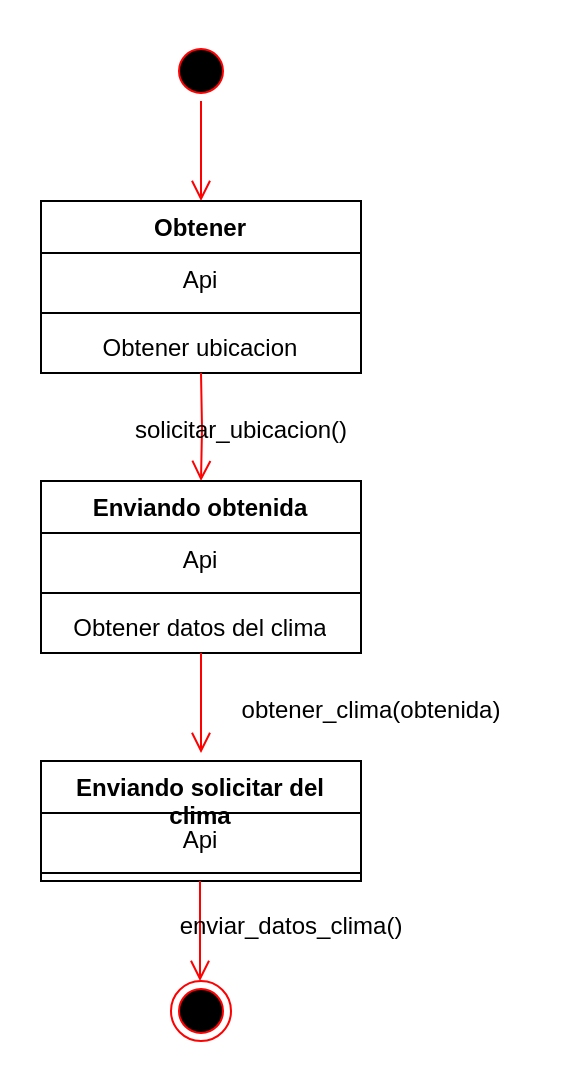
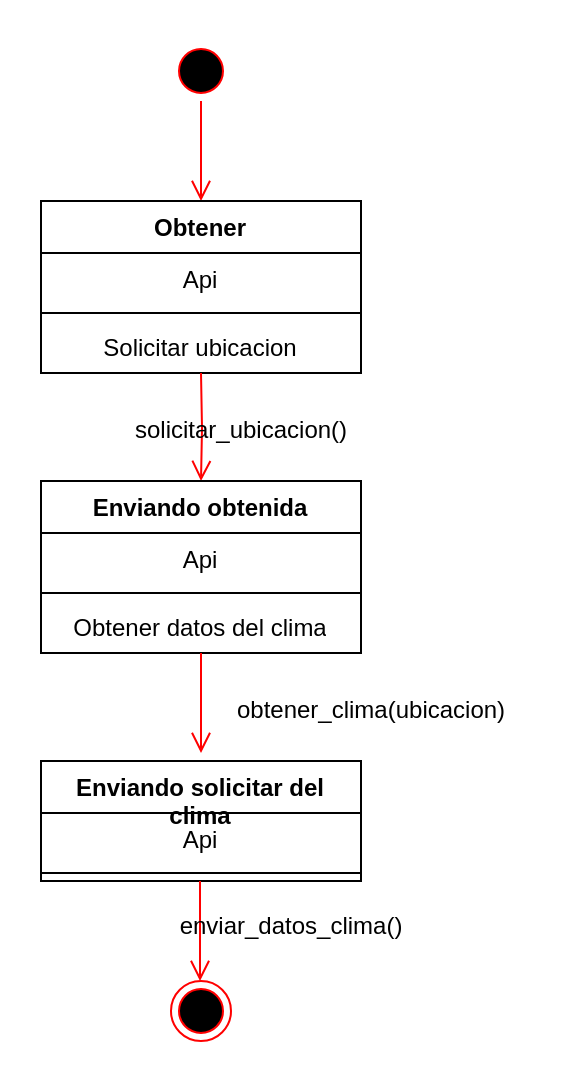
(201, 349) -> (201, 349)
(372, 711) -> (372, 711)
